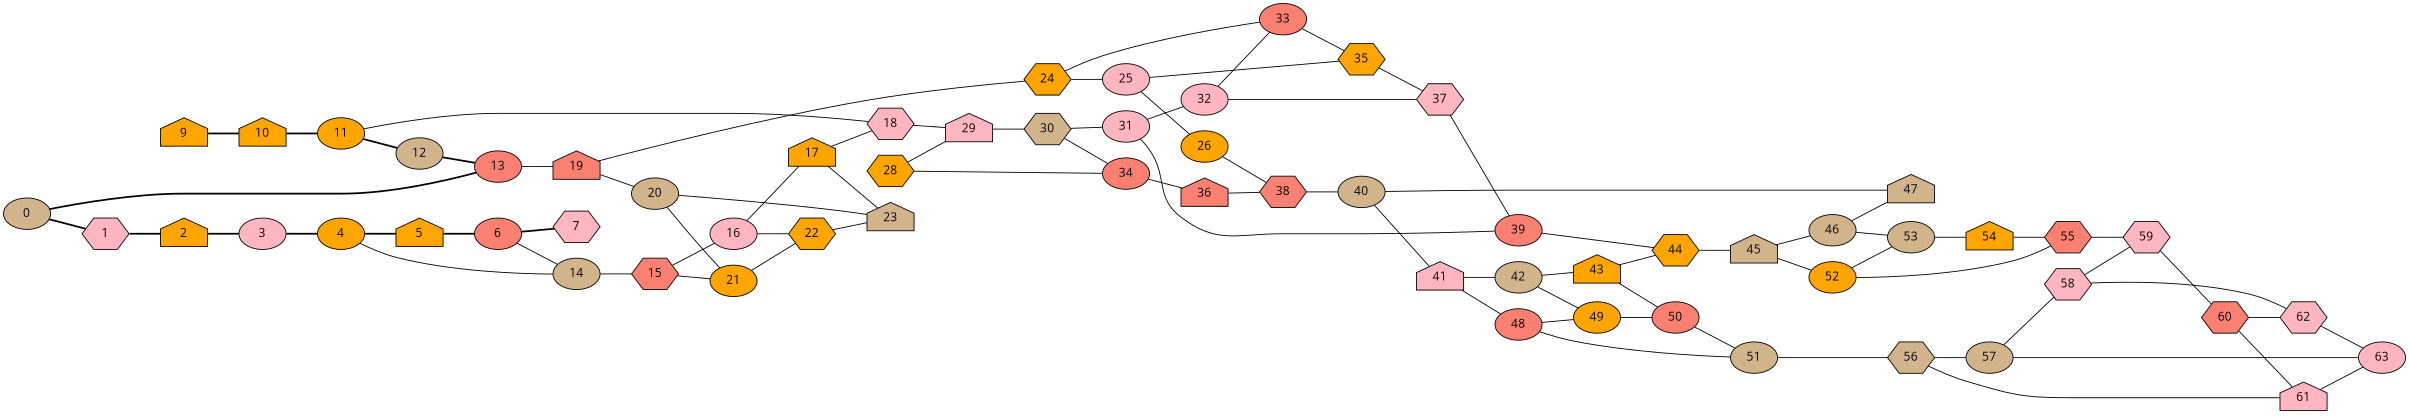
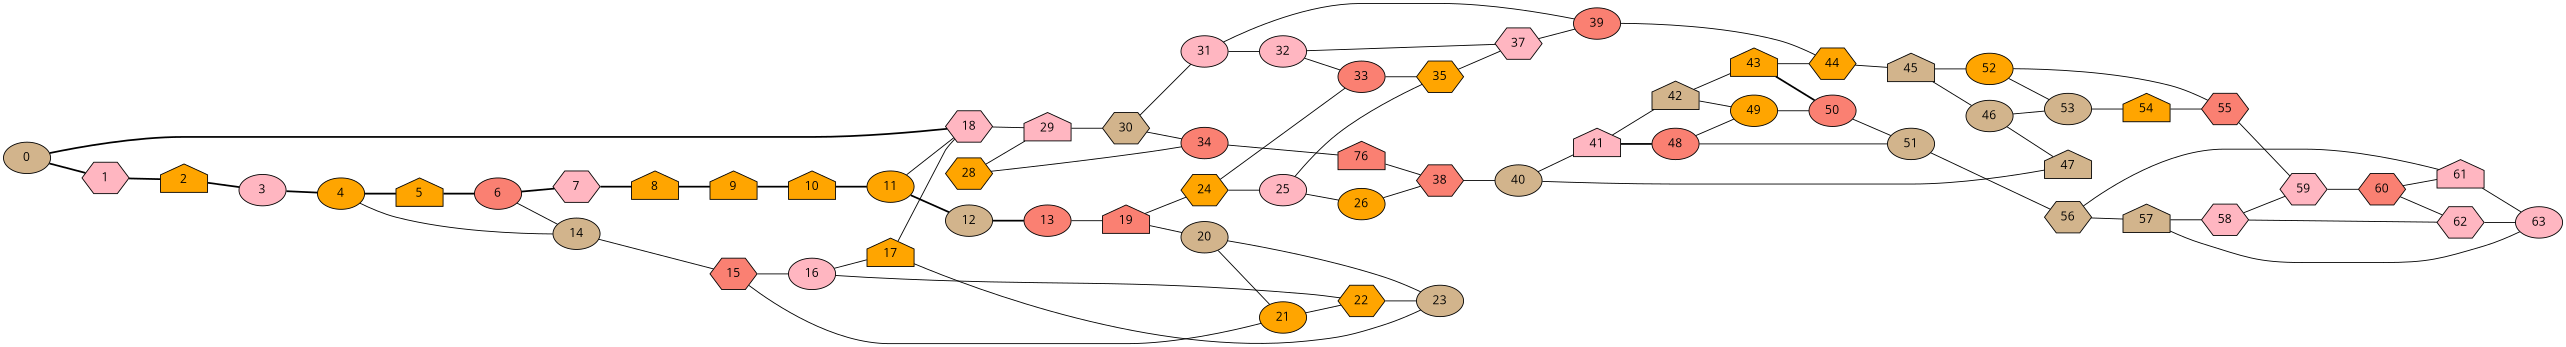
none -> (655, 187)
(263, 194) -> (498, 137)
(1205, 194) -> (1362, 157)
(891, 218) -> (1440, 301)
(1519, 277) -> (1676, 97)
(1638, 295) -> (1795, 88)
(1481, 302) -> (1636, 144)
(1990, 358) -> (2147, 220)
